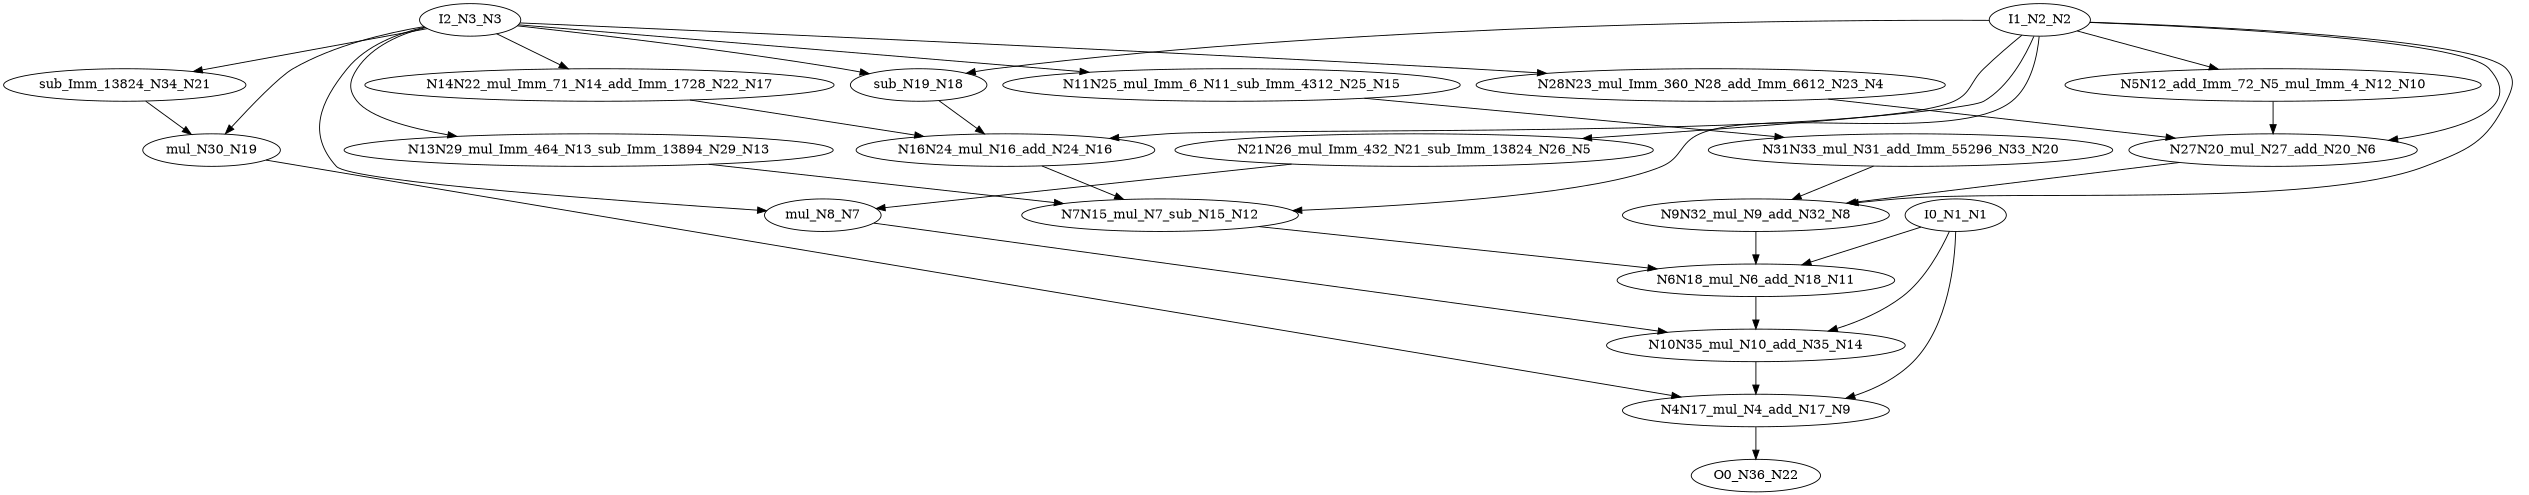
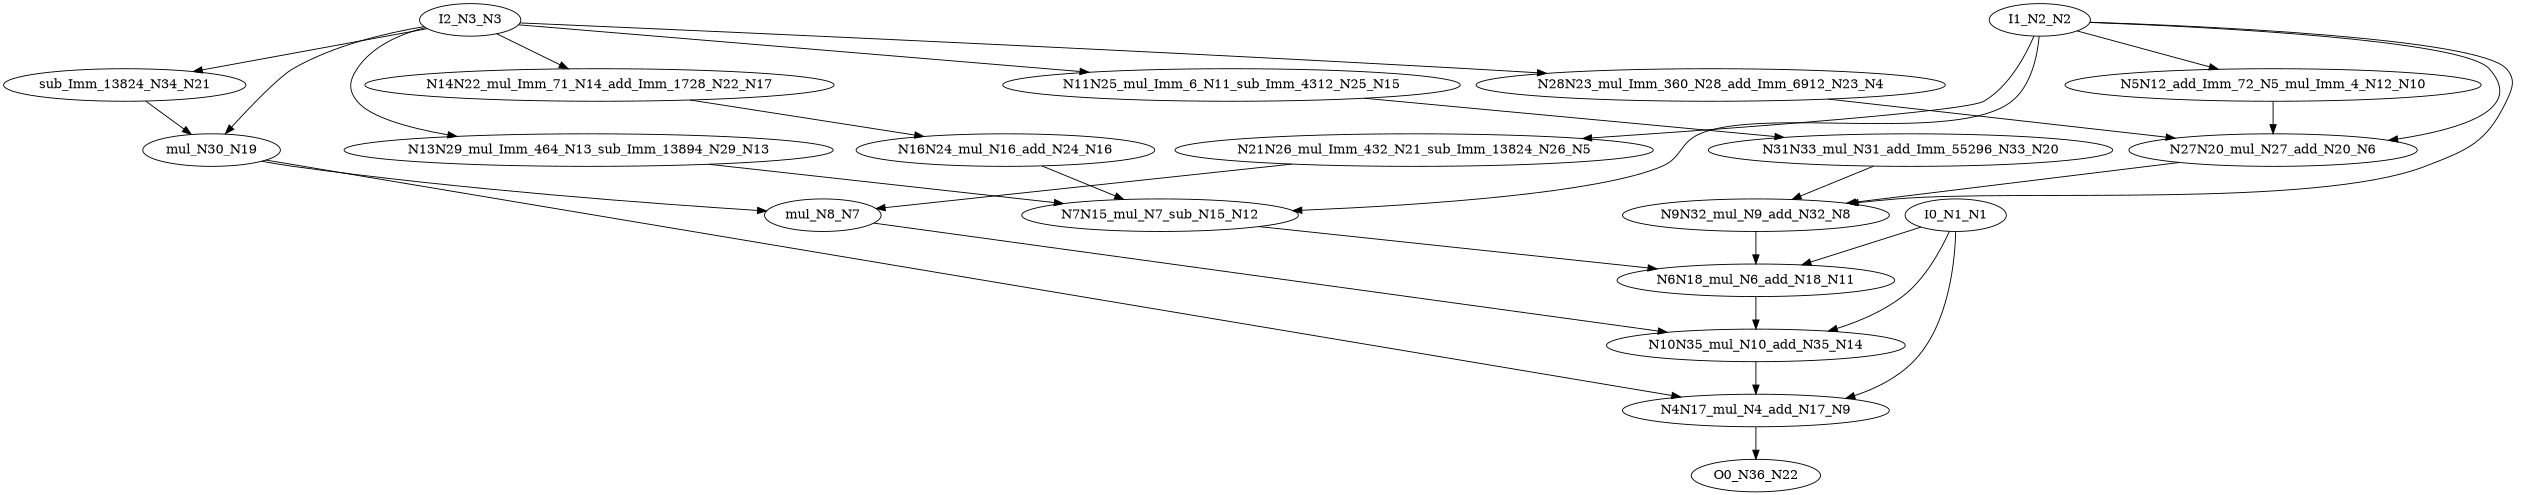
(919, 85) -> none
(1711, 85) -> (1711, 85)
(1585, 129) -> none
(463, 187) -> (509, 191)
